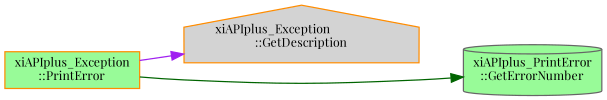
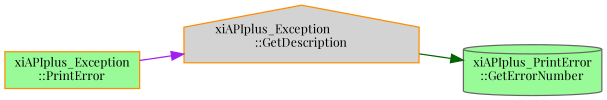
(295, 83) -> (435, 56)
